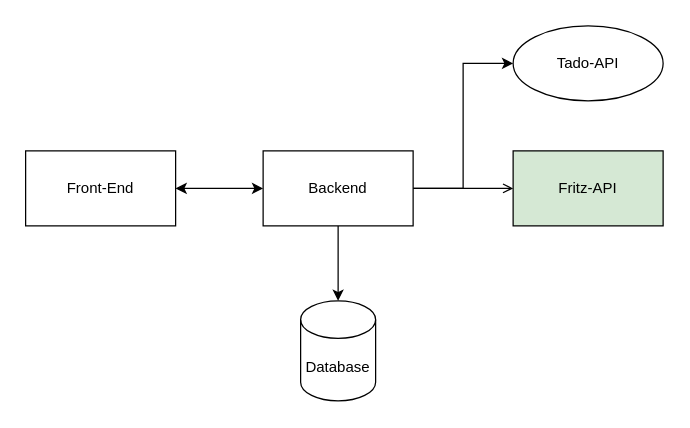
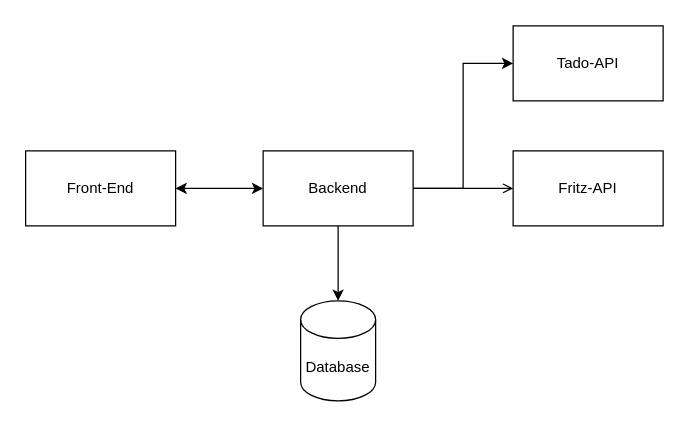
(588, 63) -> (588, 63)
(588, 188) -> (588, 188)
